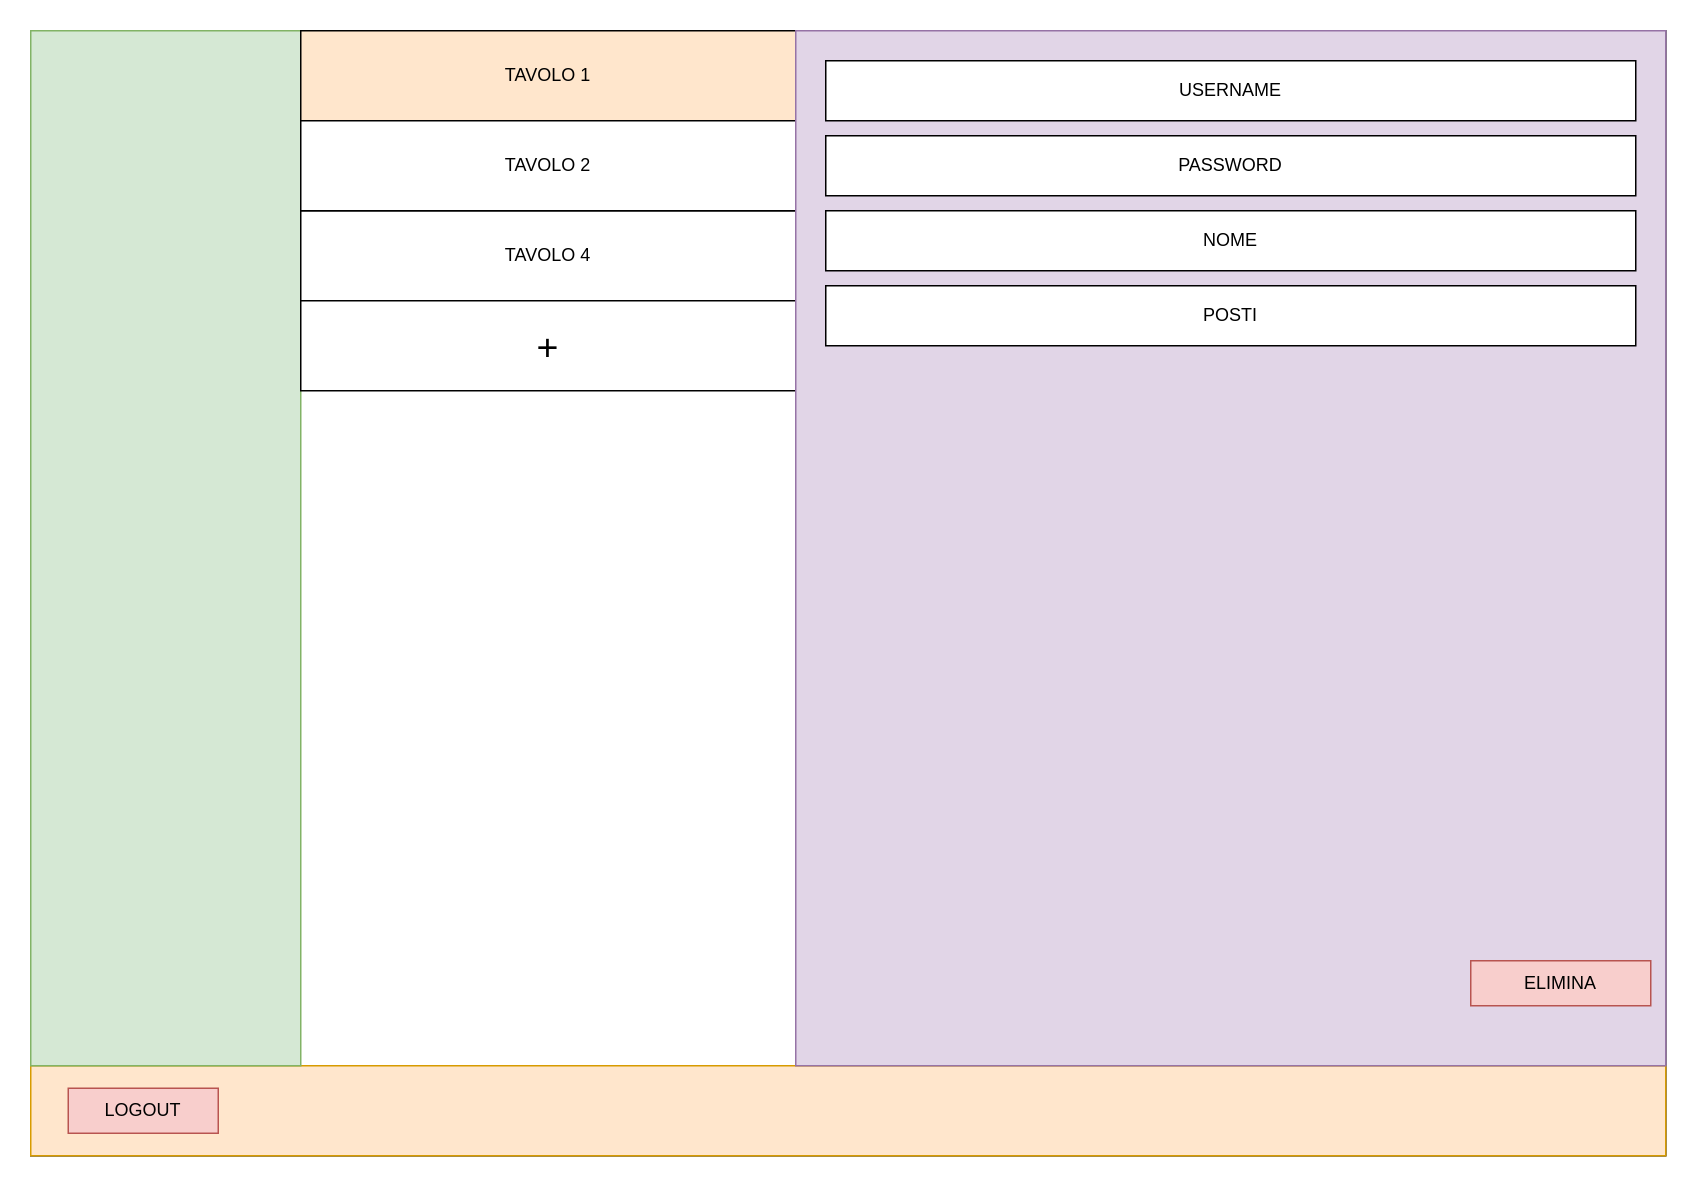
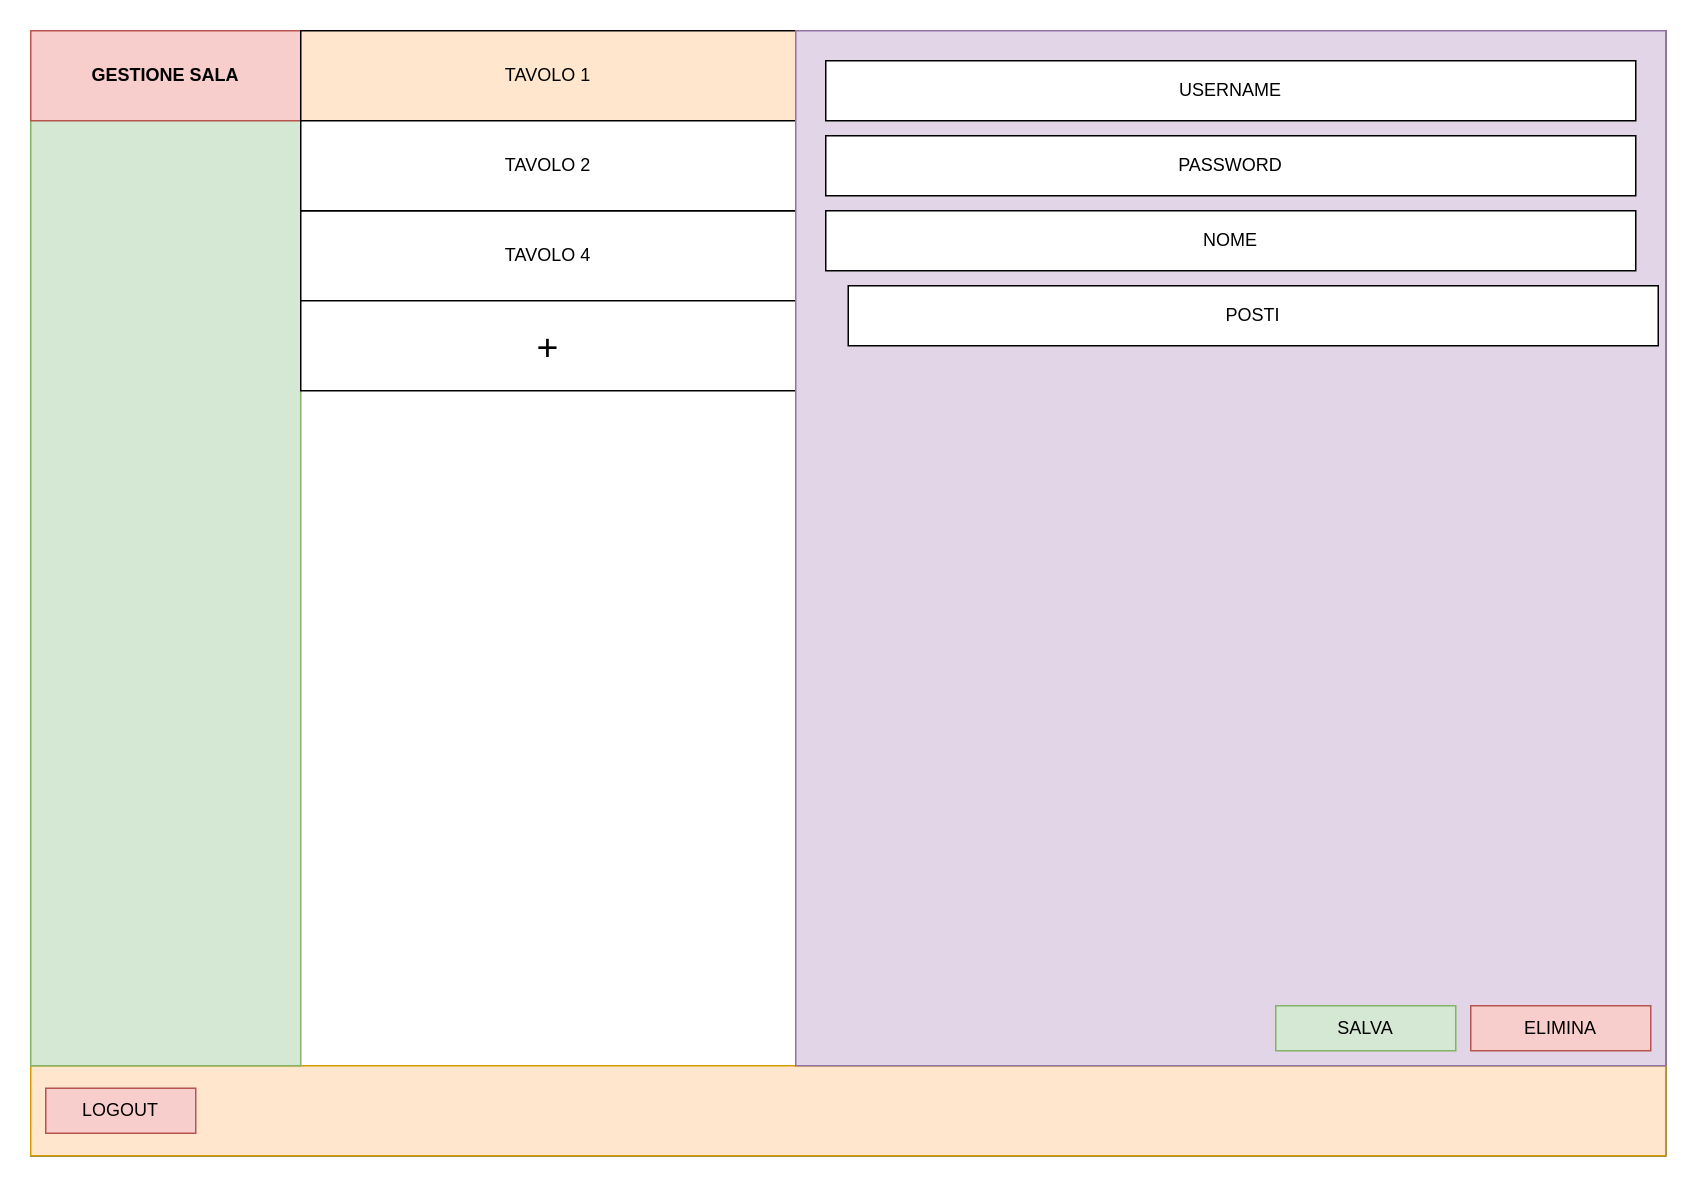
none -> (166, 76)
(1231, 316) -> (1253, 316)
(1561, 983) -> (1561, 1028)
none -> (1366, 1028)
(143, 1111) -> (121, 1111)
